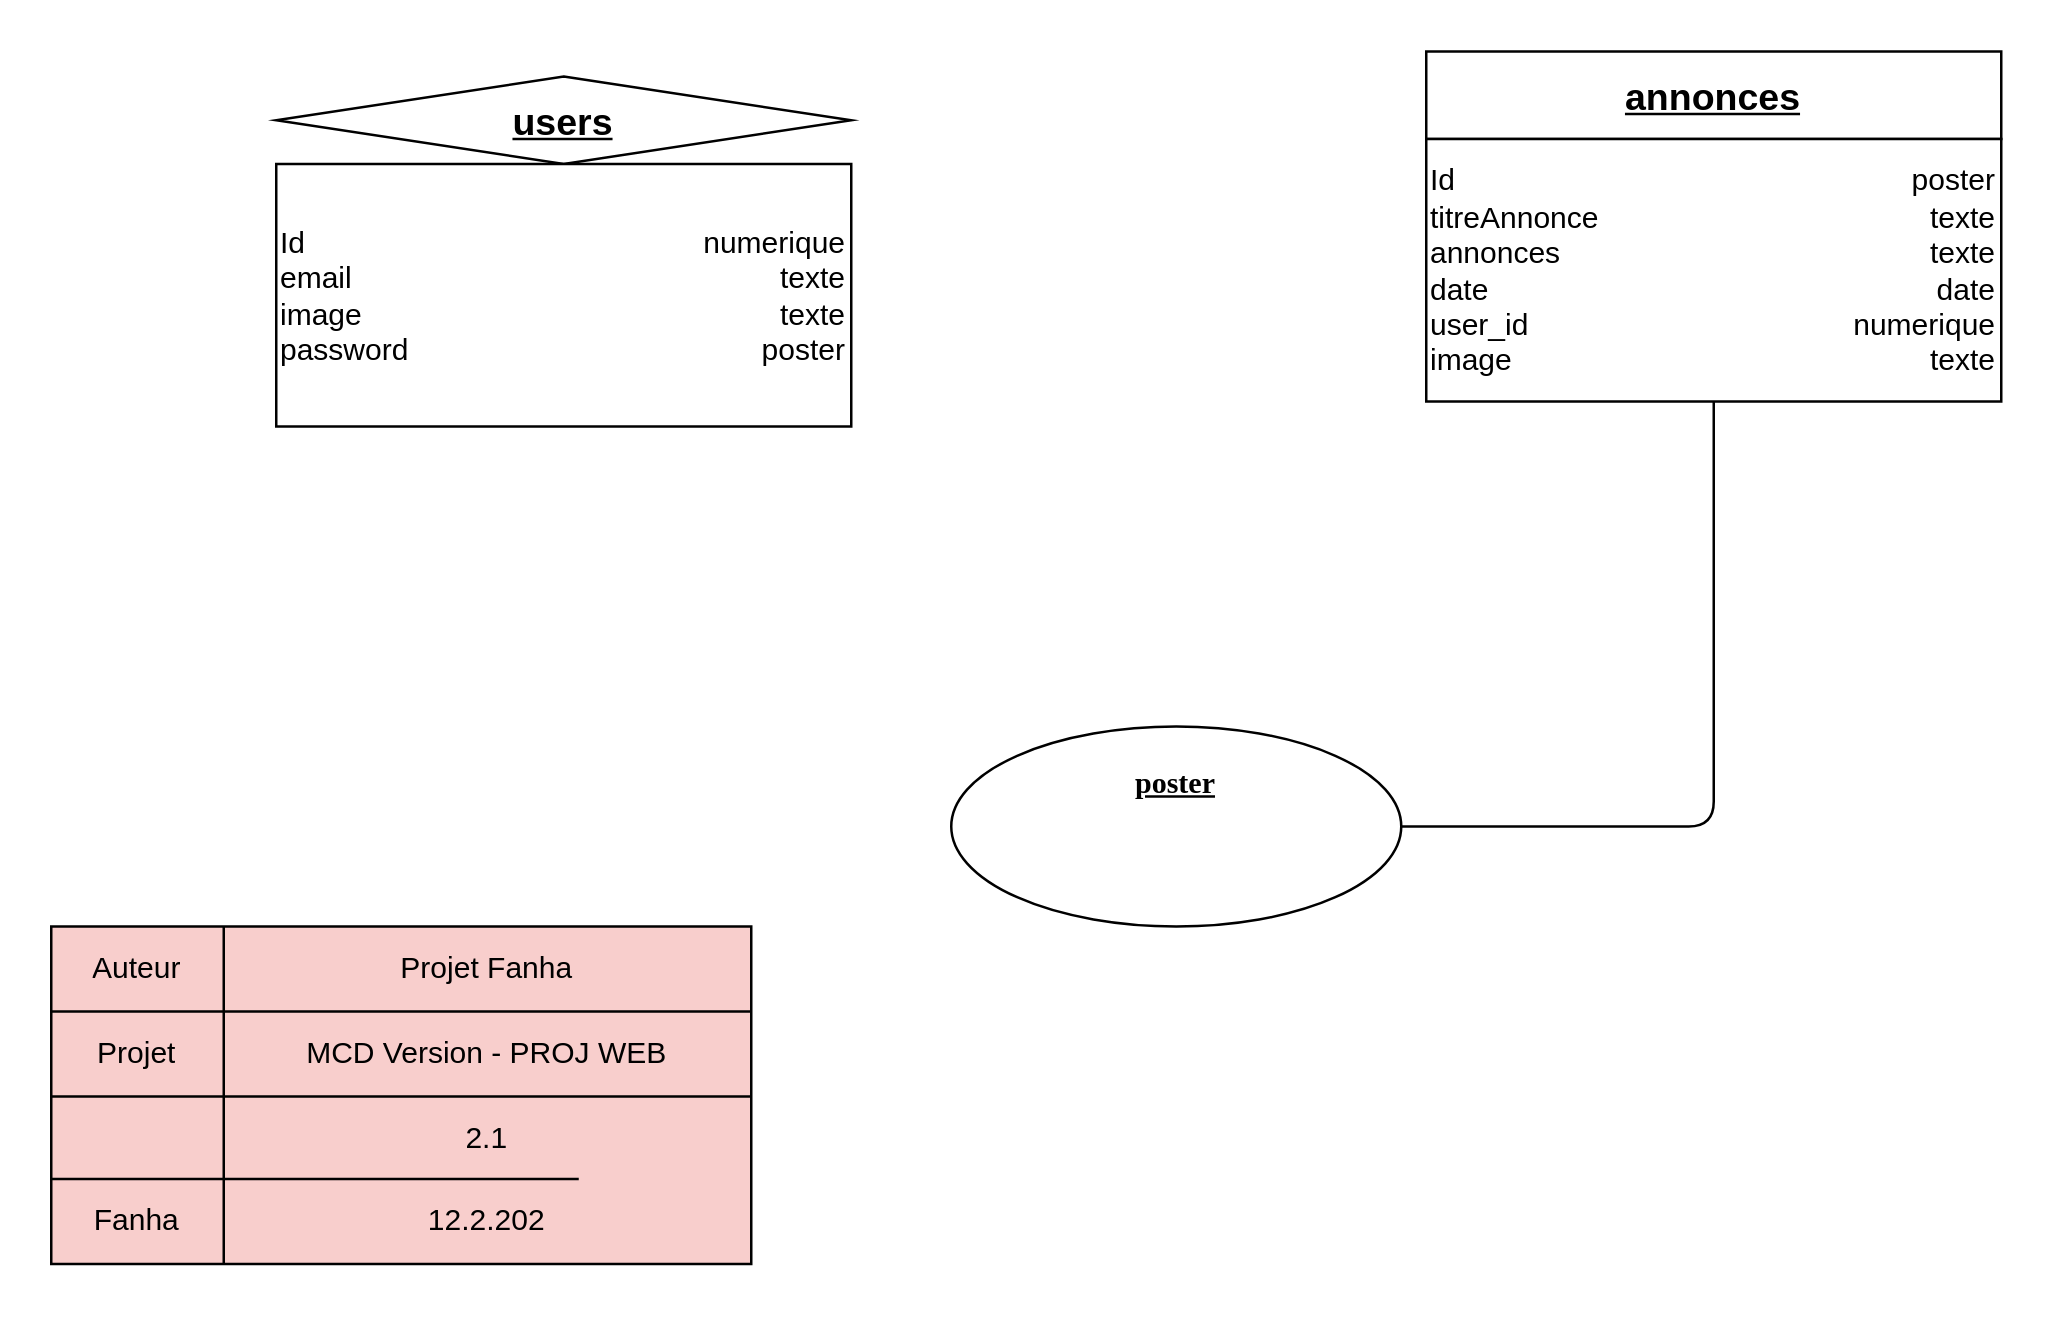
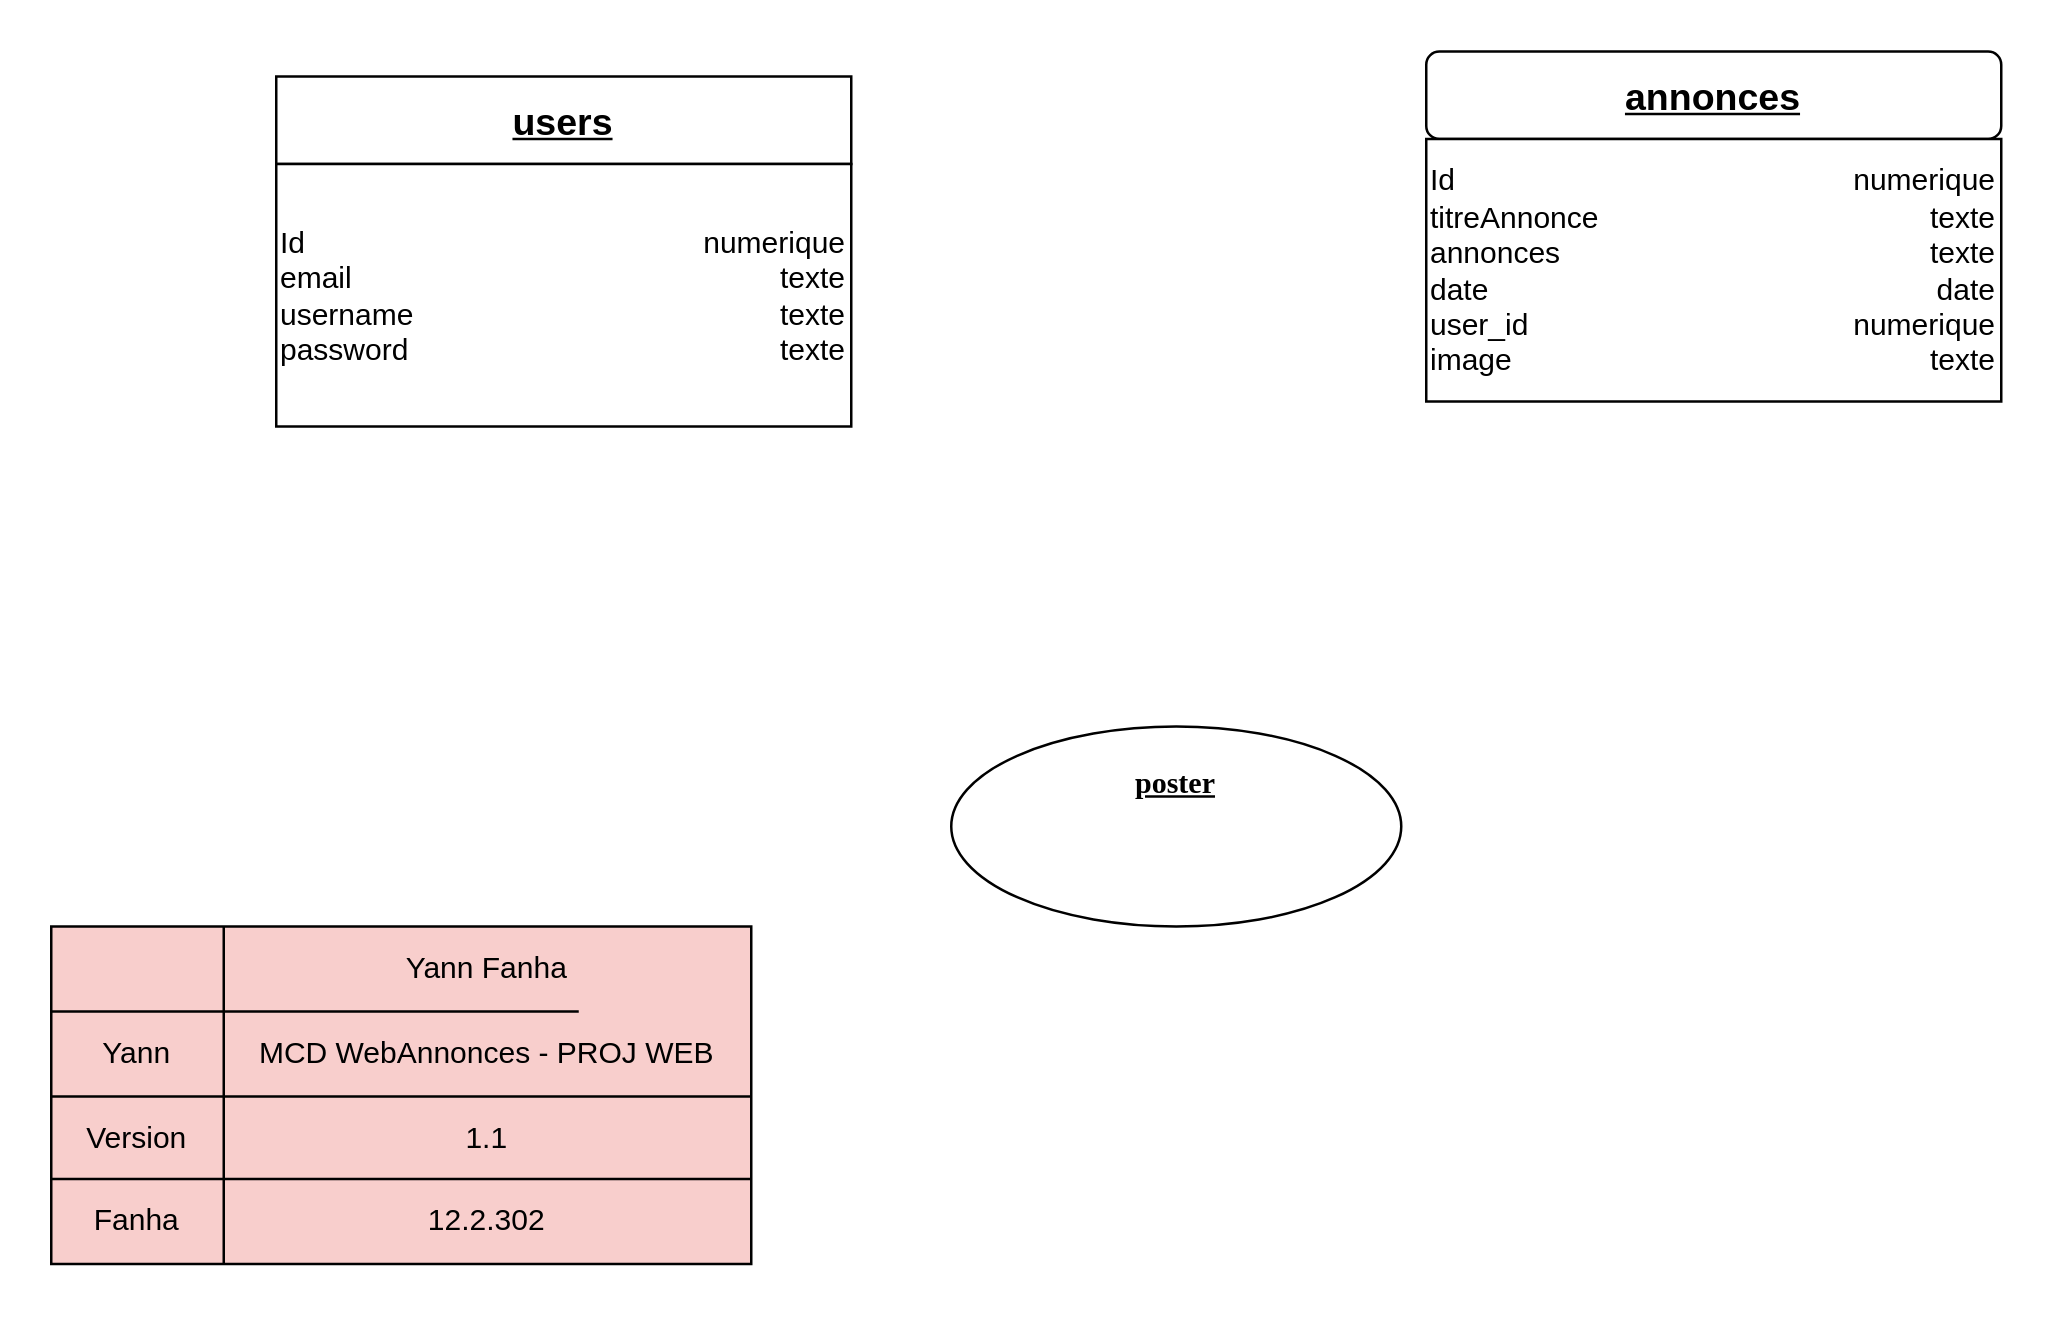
(1714, 95) -> (1714, 95)
(564, 120) -> (564, 120)
(1925, 271) -> (1925, 271)
(348, 296) -> (348, 296)
(775, 296) -> (775, 296)
(1714, 762) -> none
(138, 969) -> none
(488, 969) -> (488, 969)
(138, 1054) -> (138, 1054)
(488, 1054) -> (488, 1054)
none -> (138, 1138)
(488, 1139) -> (488, 1139)
(488, 1221) -> (488, 1221)
